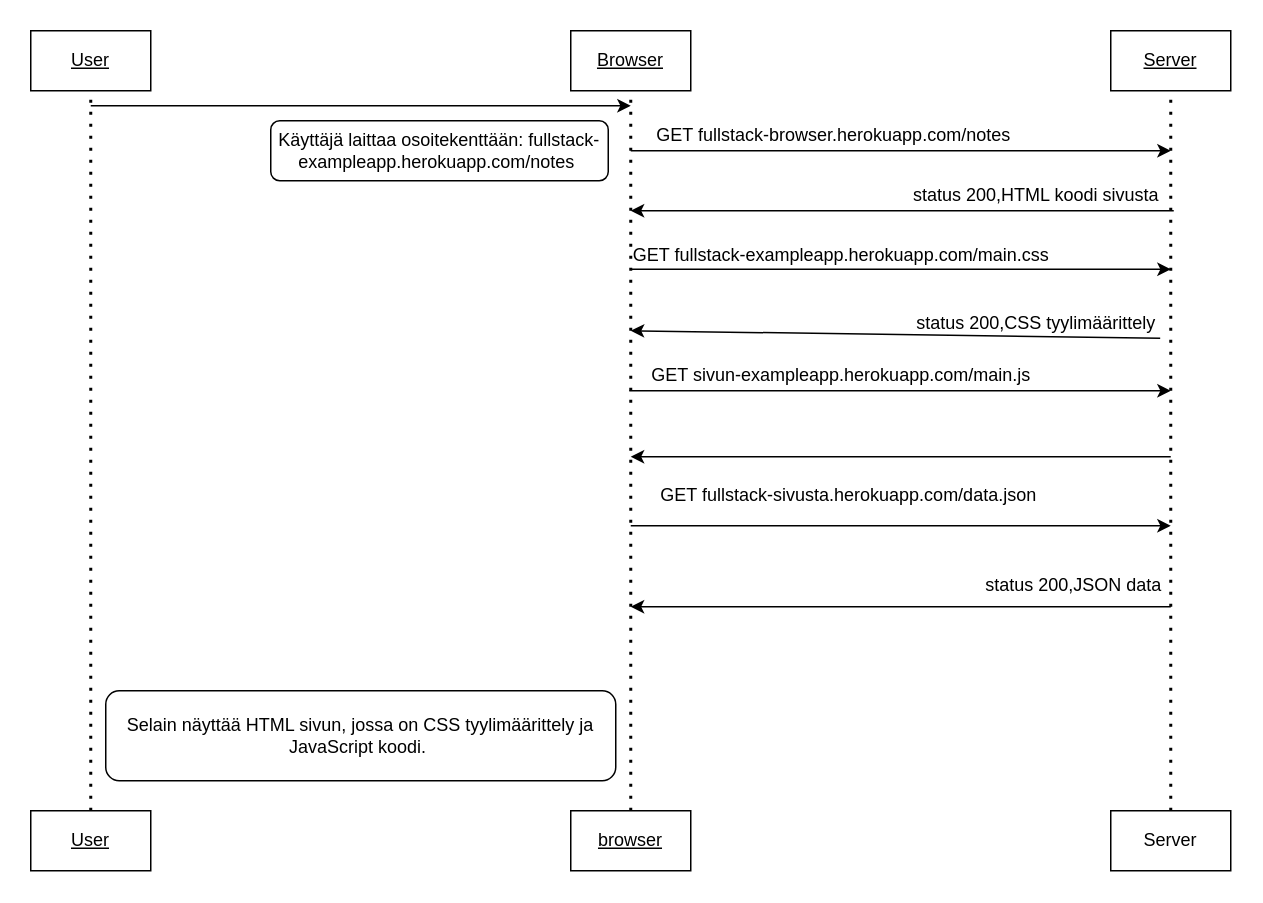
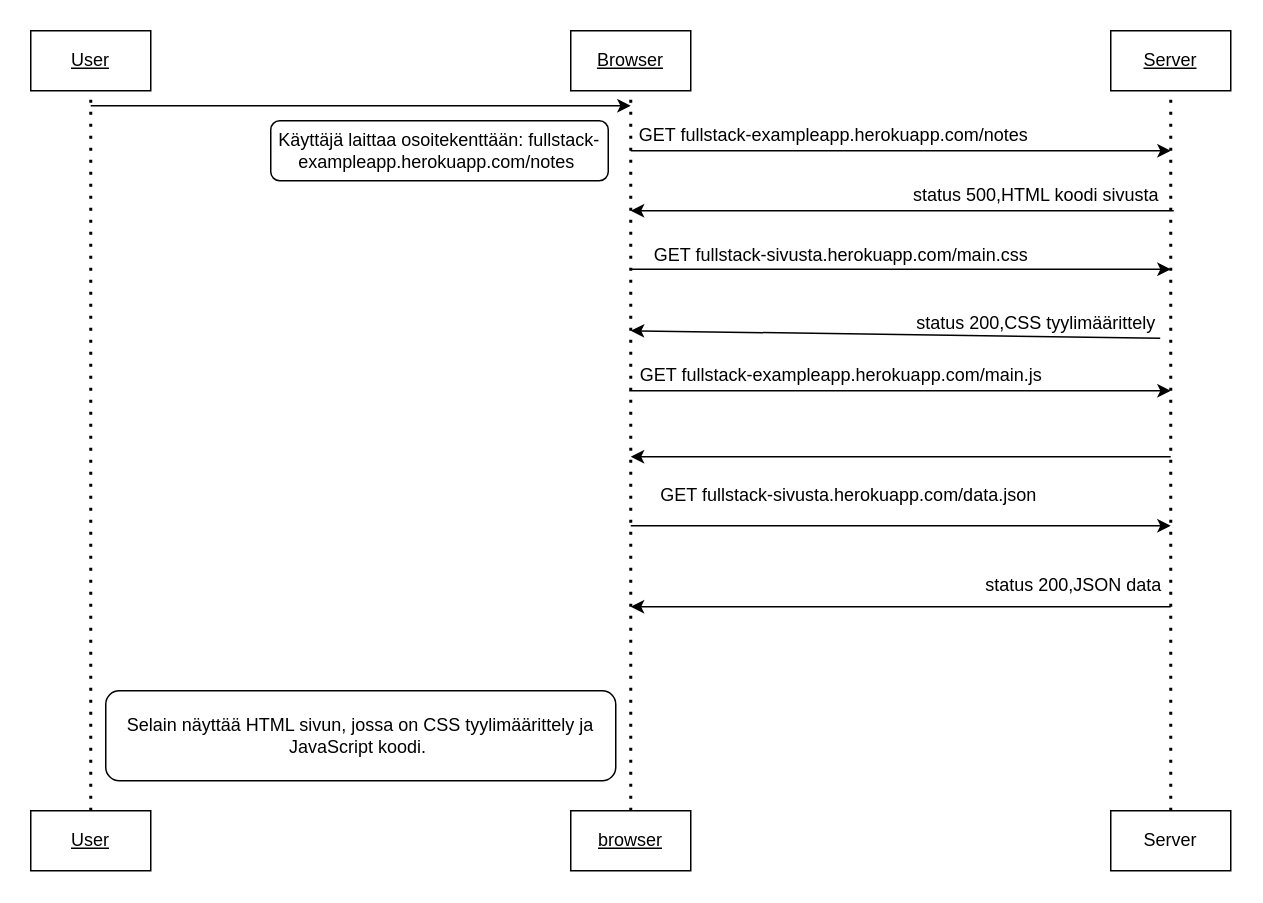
(834, 136) -> (834, 136)
(1037, 196) -> (1037, 196)
(842, 256) -> (842, 256)
(842, 376) -> (842, 376)
